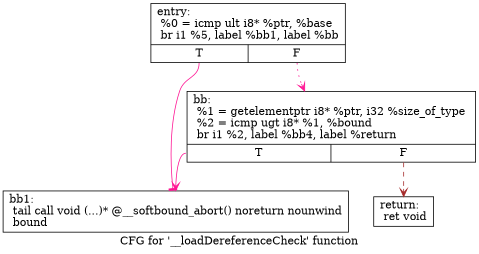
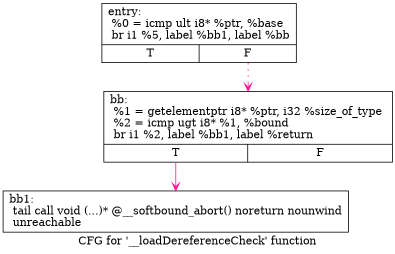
(173, 121) -> none
(295, 135) -> (212, 135)
(404, 212) -> none
(28, 223) -> (46, 223)
